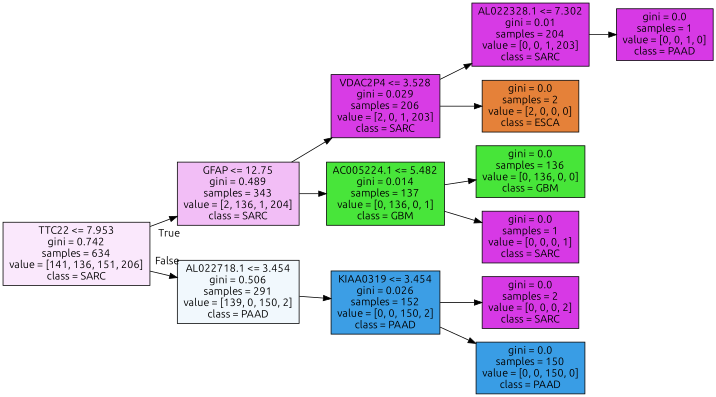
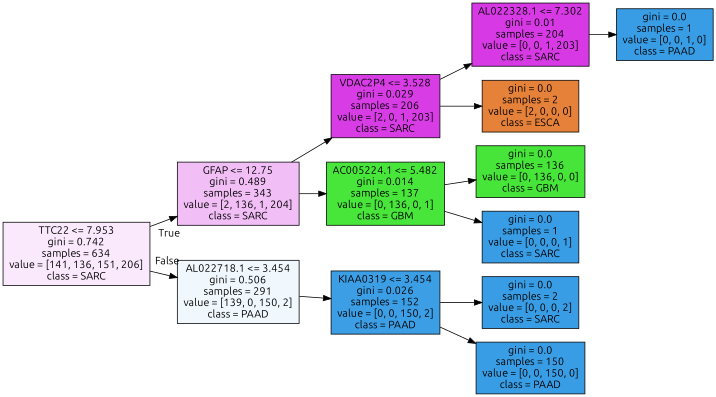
(665, 35) -> (665, 35)
(530, 237) -> (530, 237)
(530, 303) -> (530, 303)
